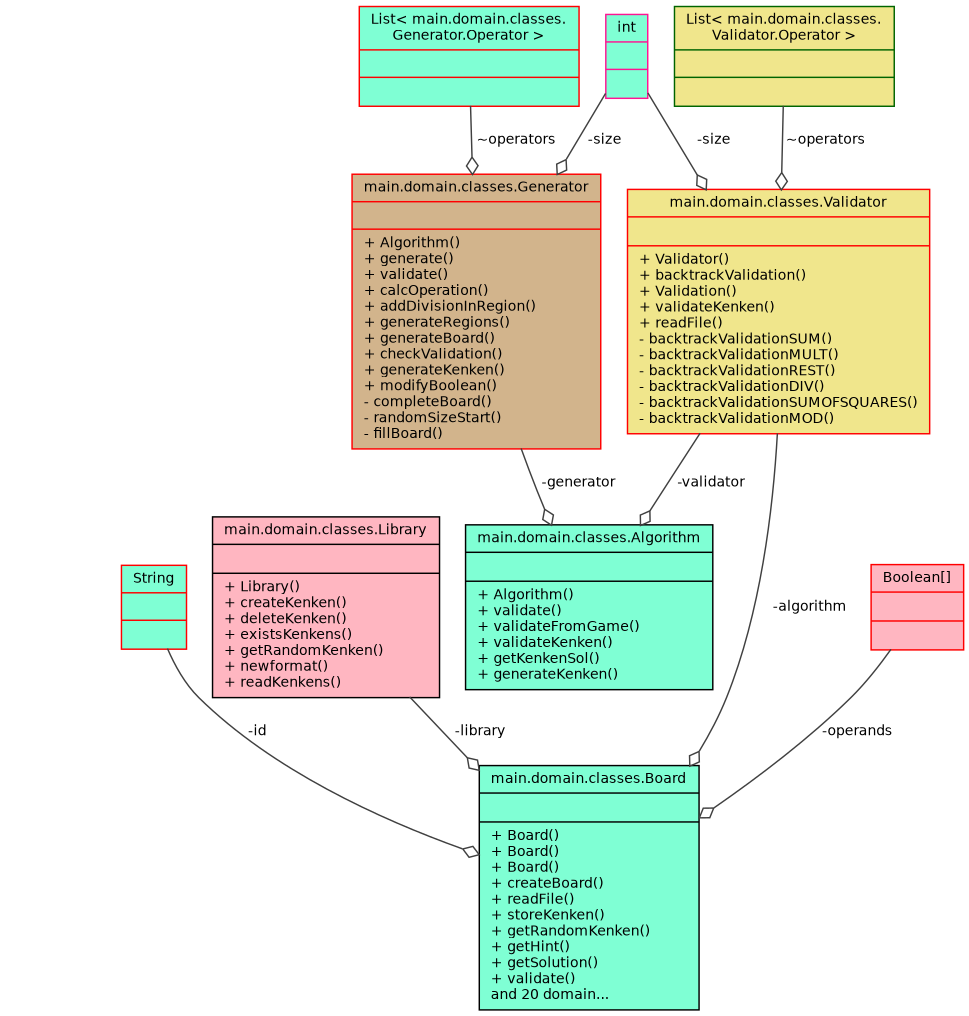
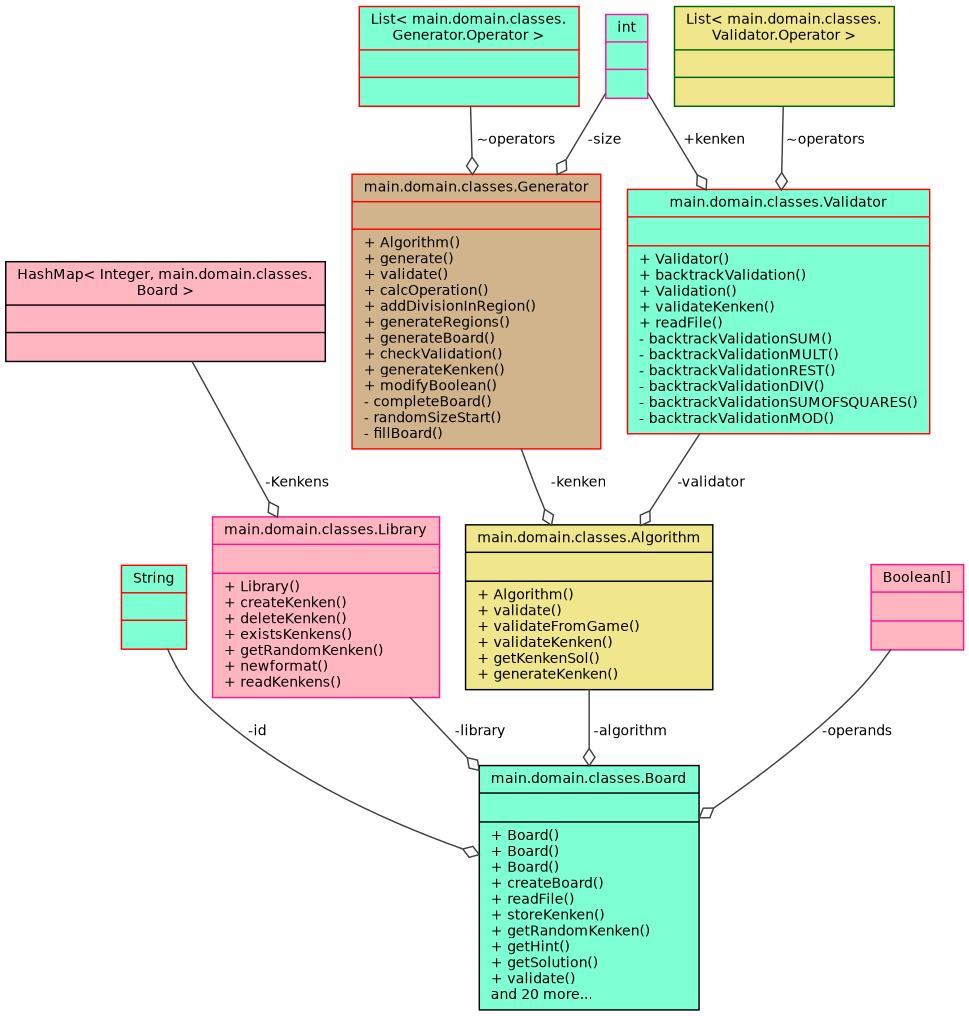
(712, 140) -> (712, 140)
none -> (166, 312)
(779, 312) -> (779, 312)
(577, 483) -> (577, 483)
(756, 597) -> (589, 719)
(326, 607) -> (326, 607)
(589, 607) -> (589, 607)
(917, 607) -> (917, 607)
(550, 995) -> (542, 995)
